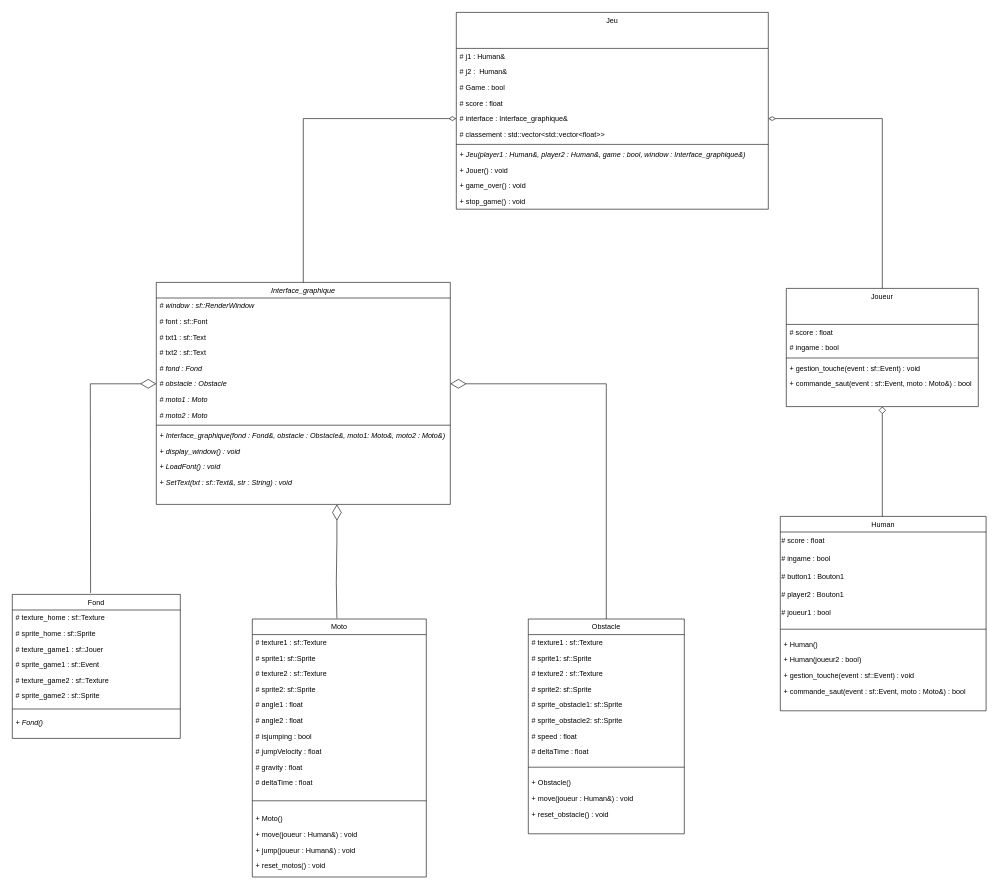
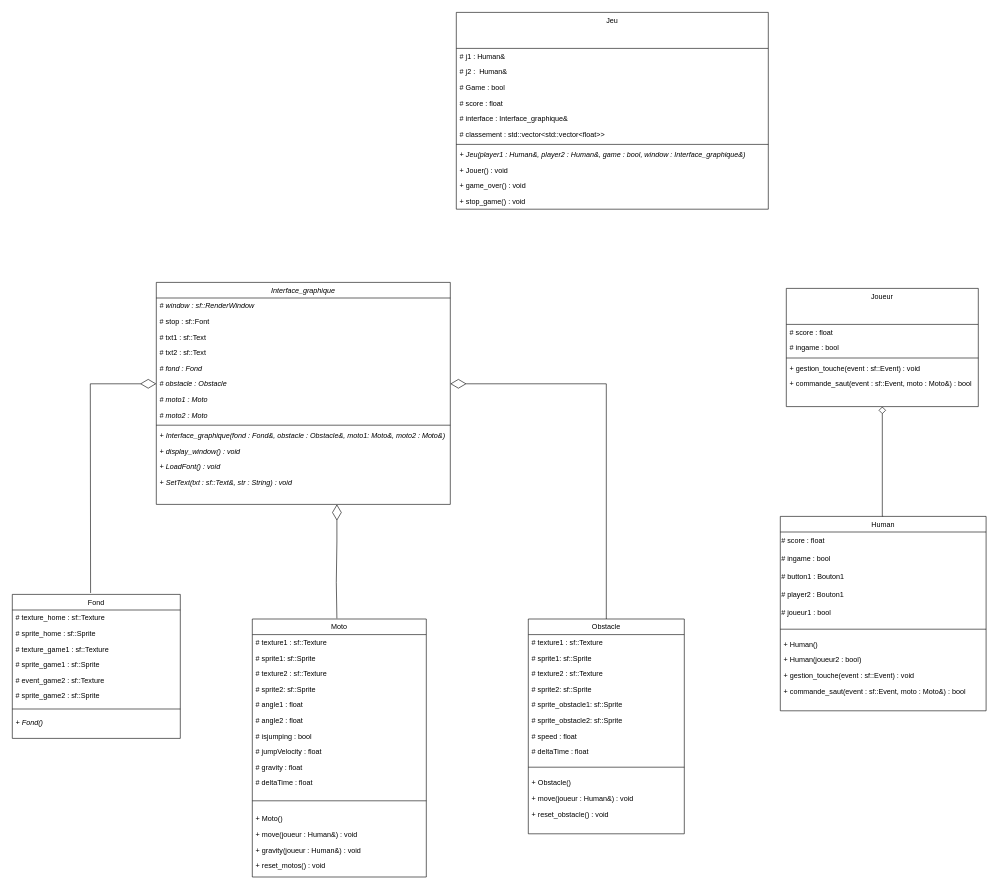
(303, 128) -> none
(882, 151) -> none
(188, 322) -> (188, 322)
(64, 649) -> (68, 649)
(61, 665) -> (63, 665)
(68, 680) -> (64, 680)
(309, 850) -> (314, 850)
